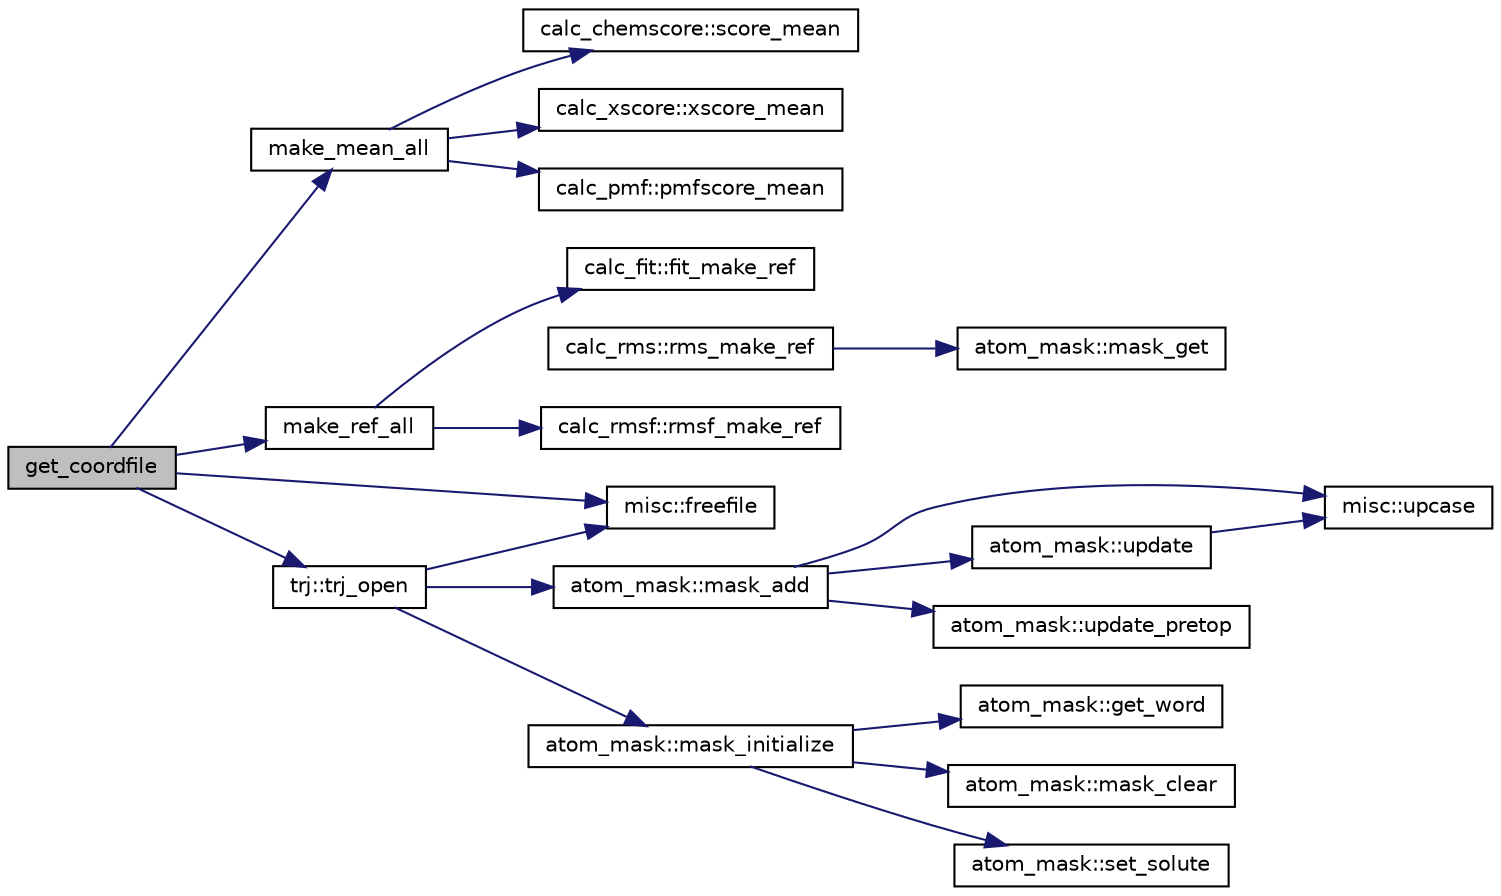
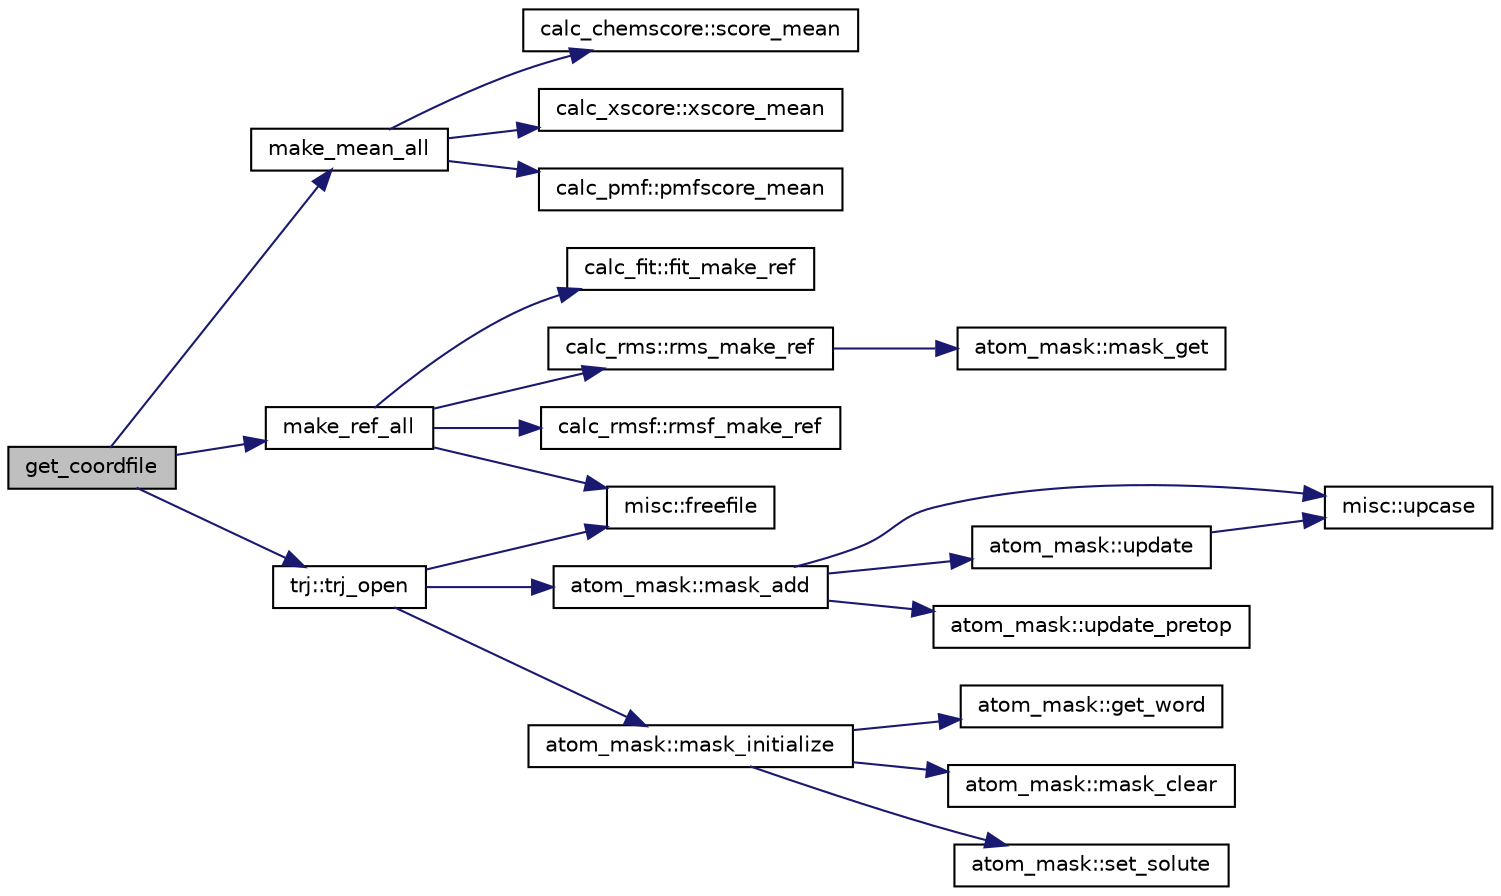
none -> (509, 391)
(381, 487) -> (510, 465)
